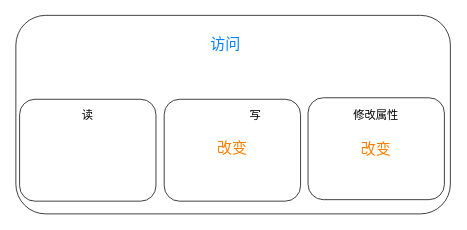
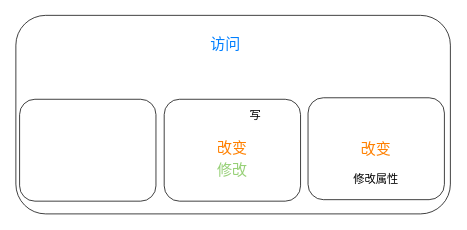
(87, 115) -> none
(376, 115) -> (376, 179)
none -> (232, 170)
